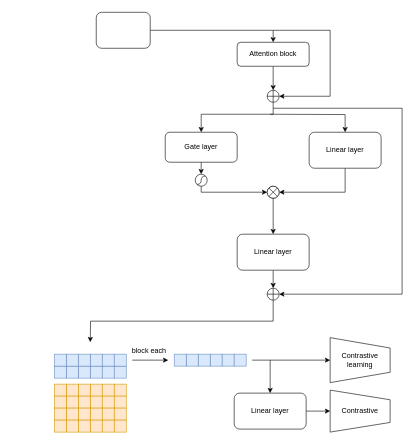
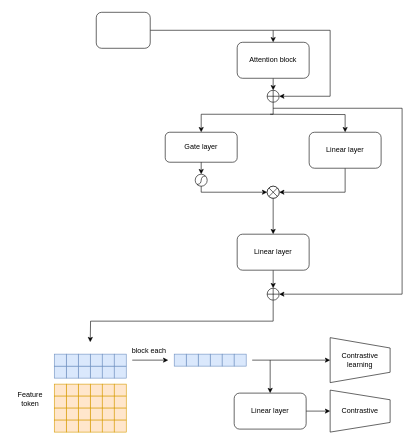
(273, 54) -> (273, 60)
none -> (30, 399)
